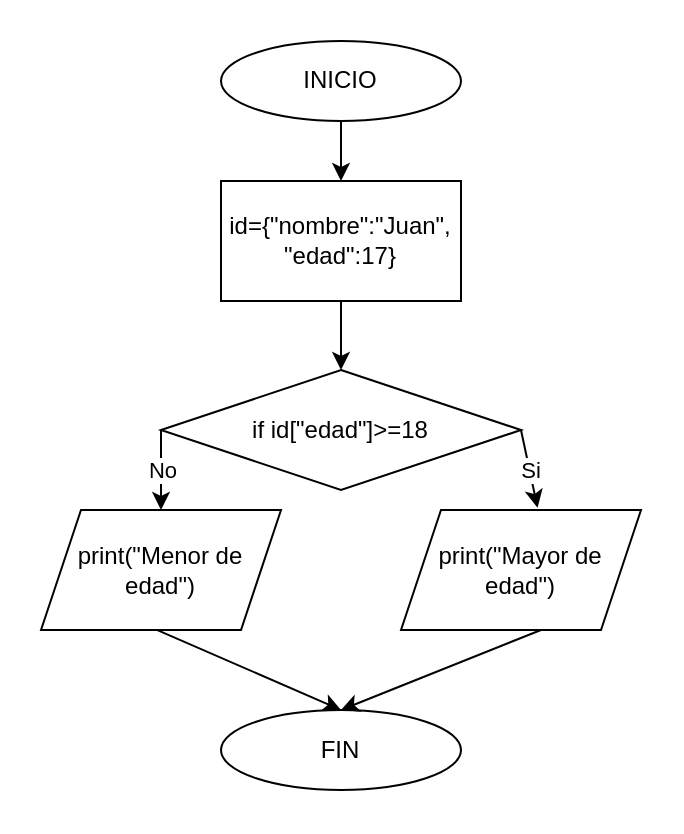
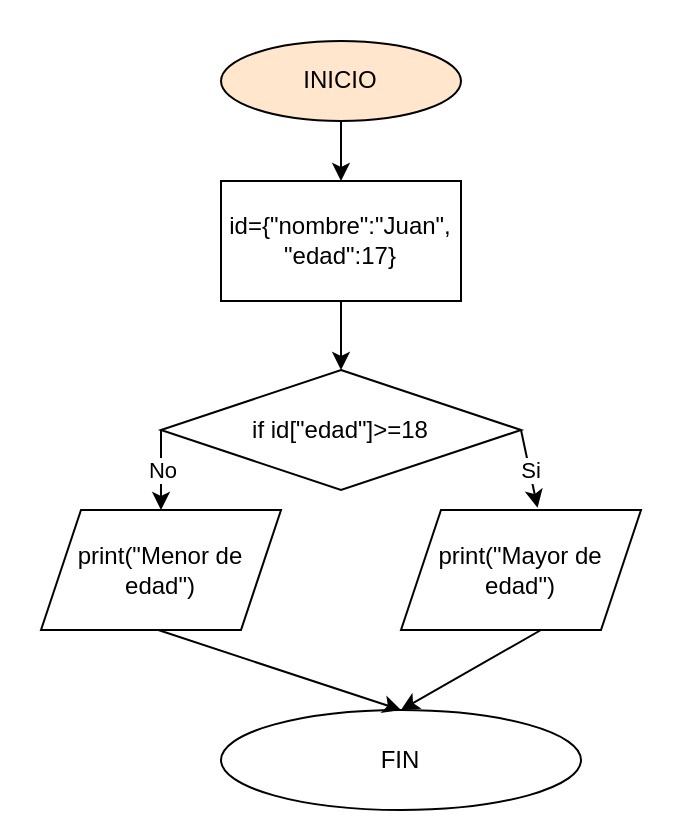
(341, 81) -> (341, 81)
(341, 750) -> (401, 760)
